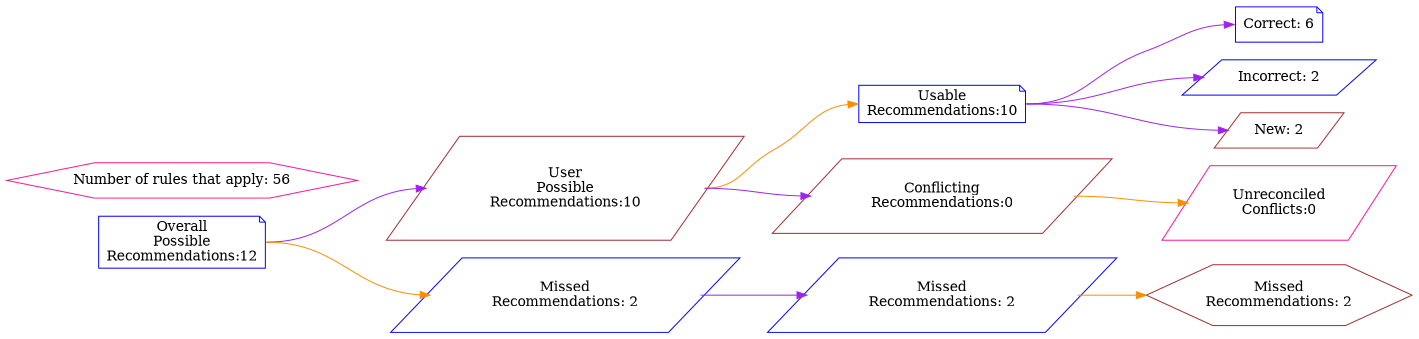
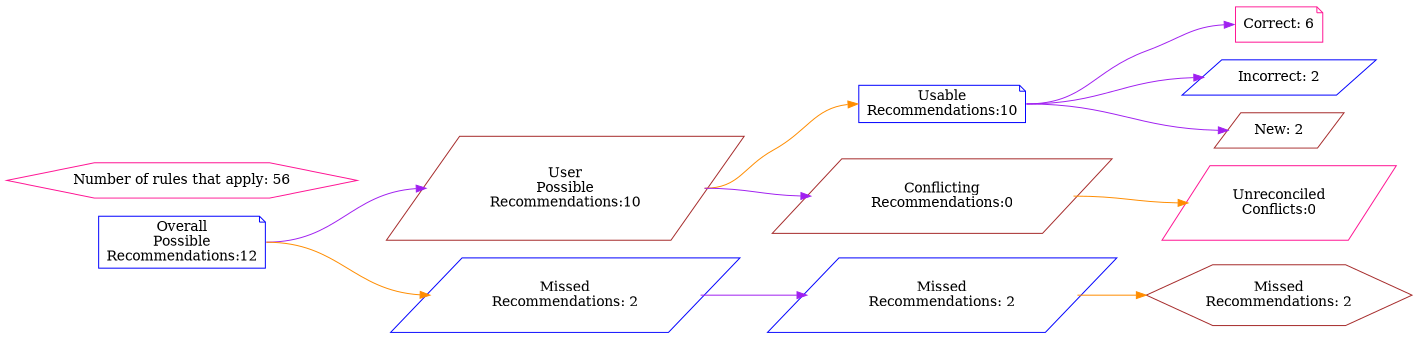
(1279, 25) -> (1279, 25)
